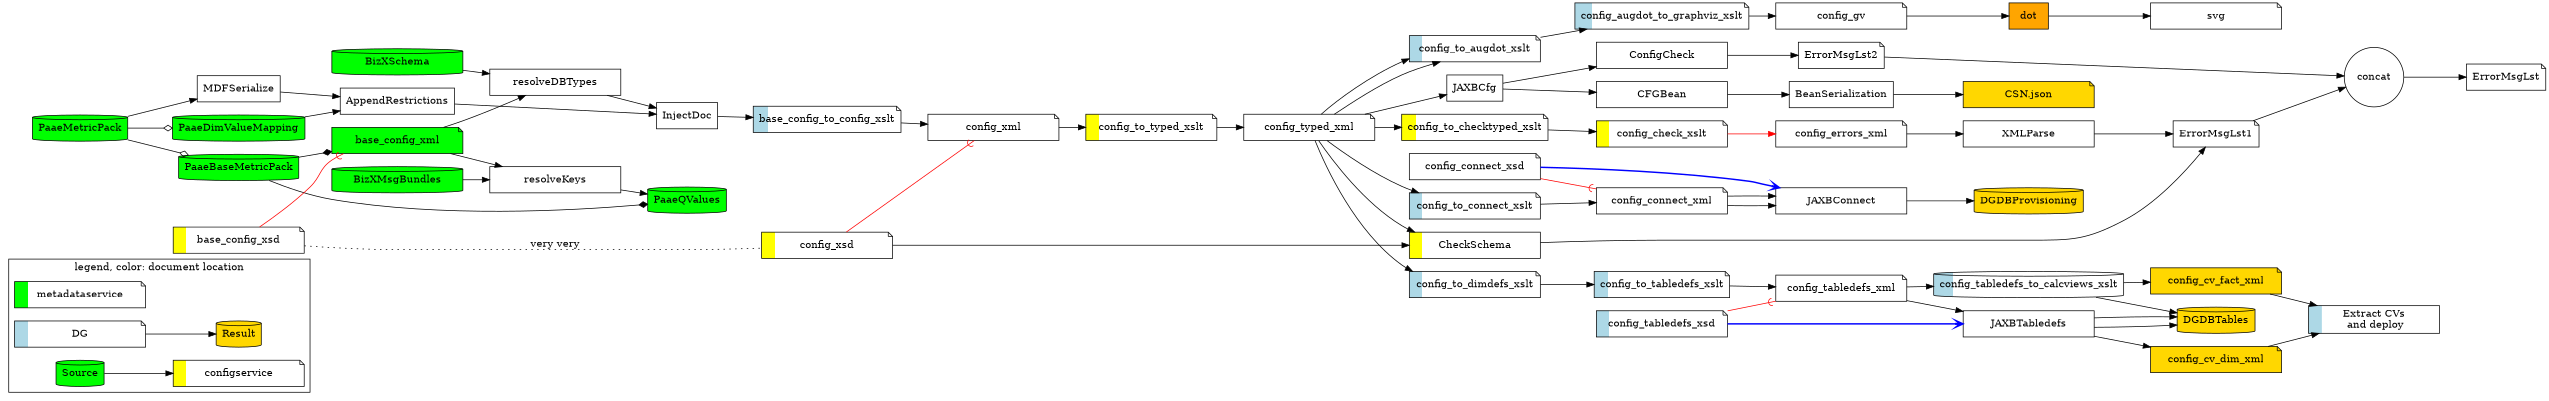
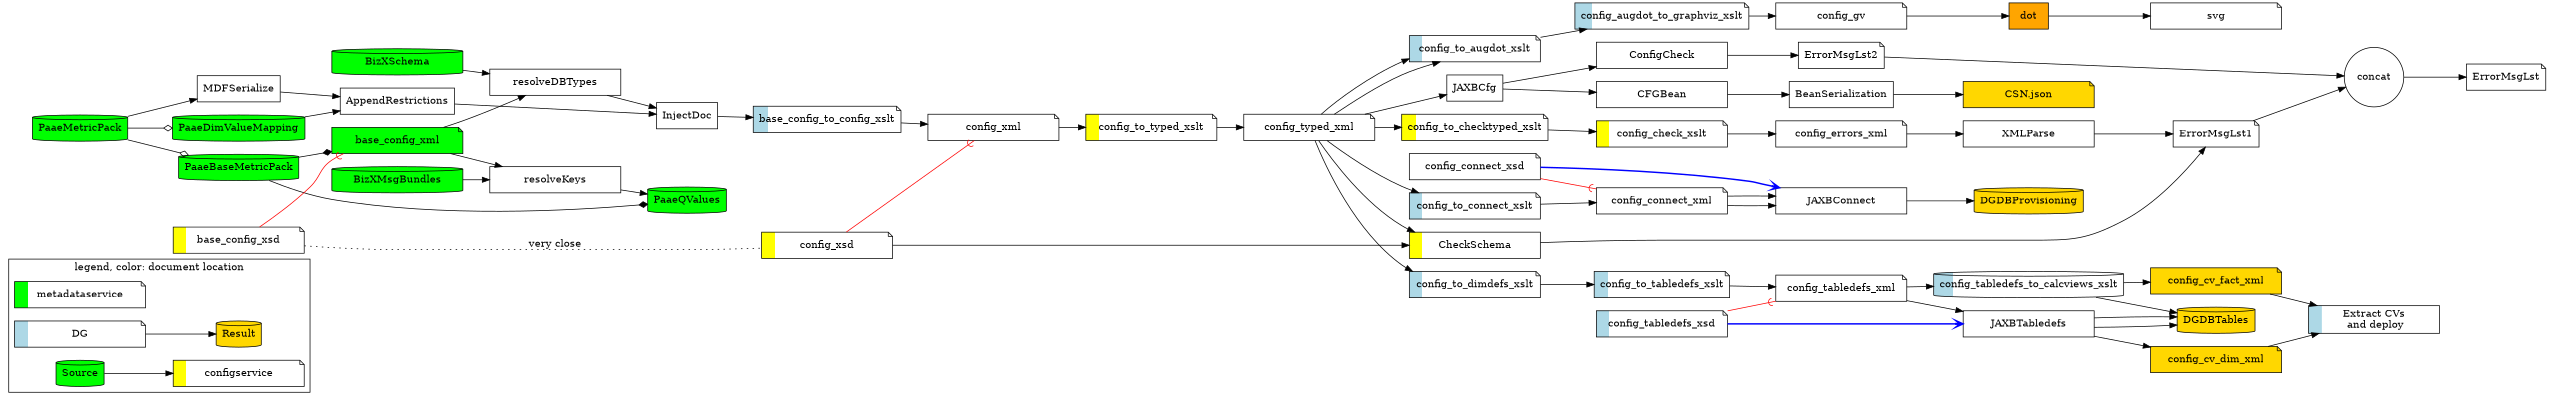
(1748, 134) -> (1748, 134)
(555, 244) -> (555, 244)
